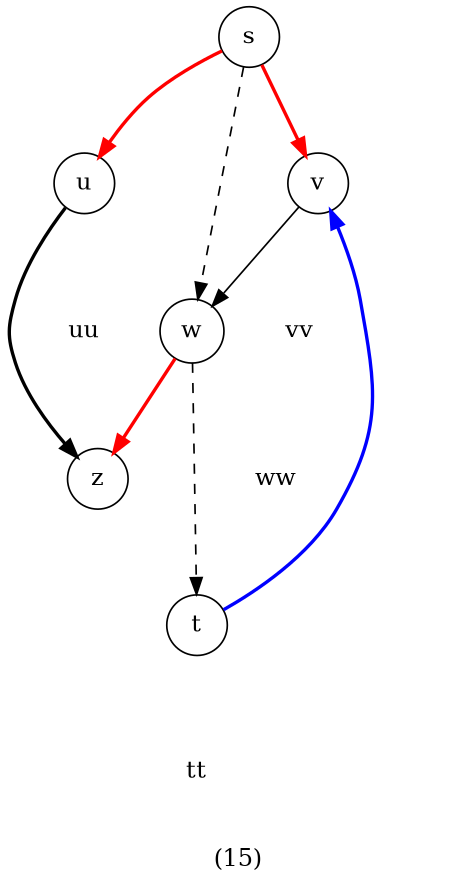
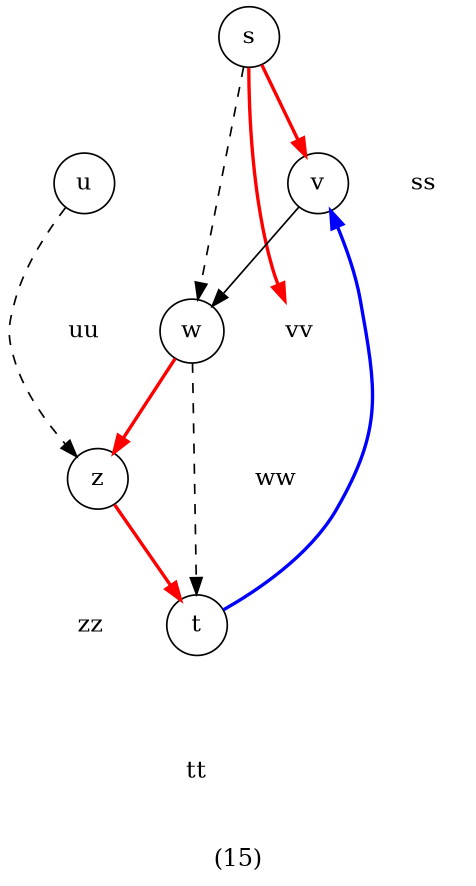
(159, 89) -> (255, 177)
none -> (424, 183)
(10, 327) -> (10, 327)
none -> (143, 545)
none -> (91, 625)
